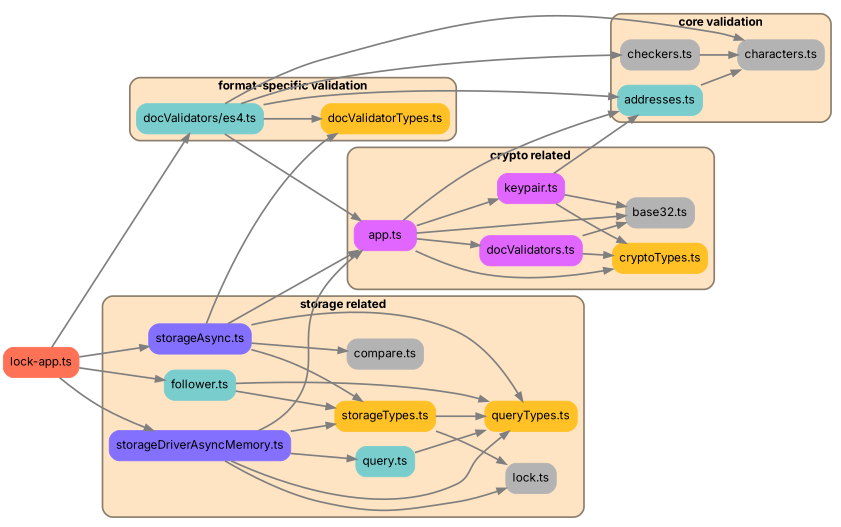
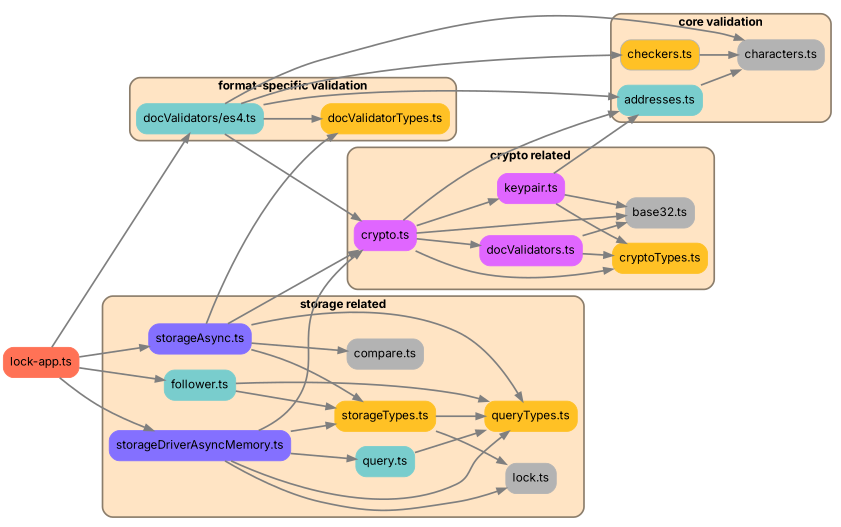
(660, 55) -> (660, 55)
(385, 236) -> (385, 236)
